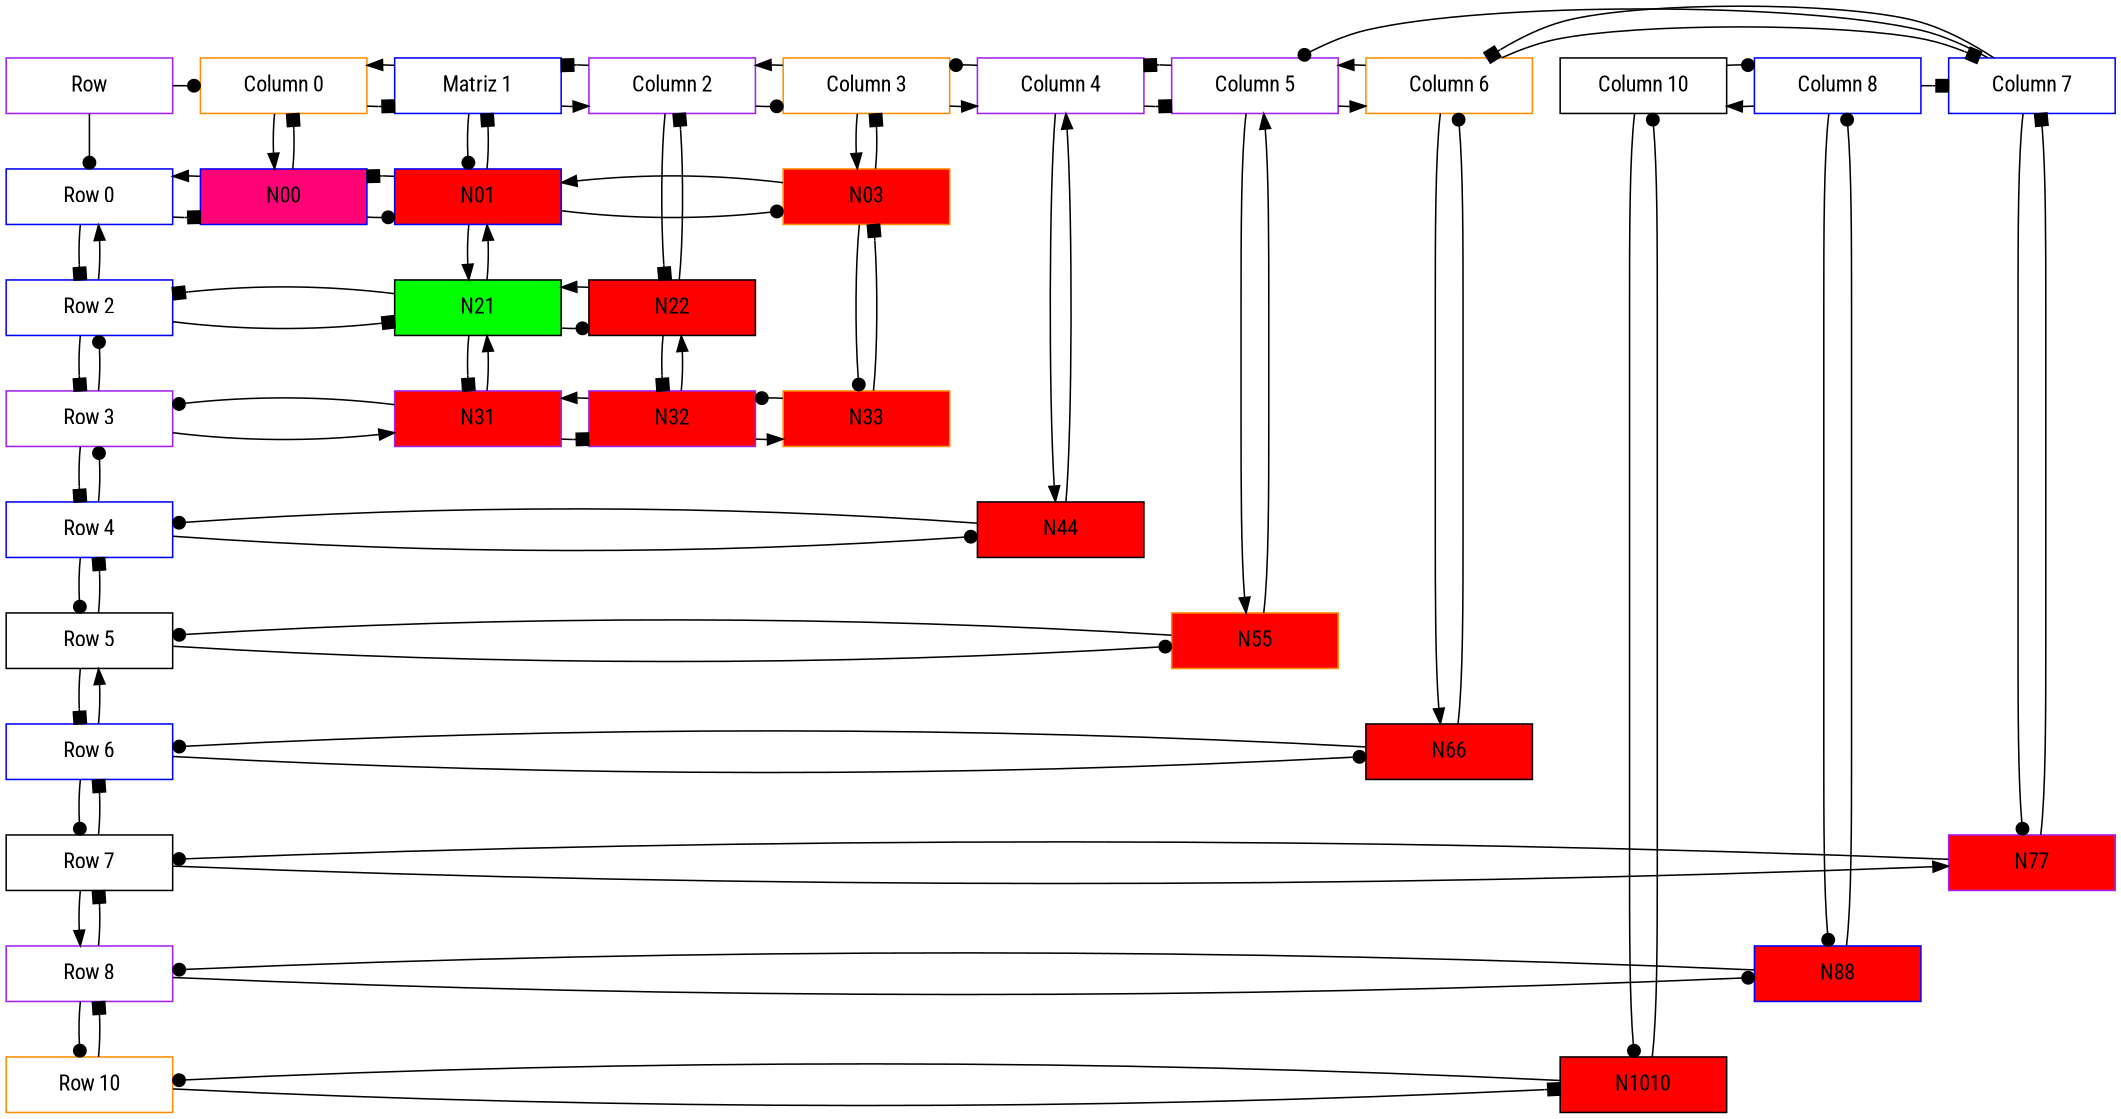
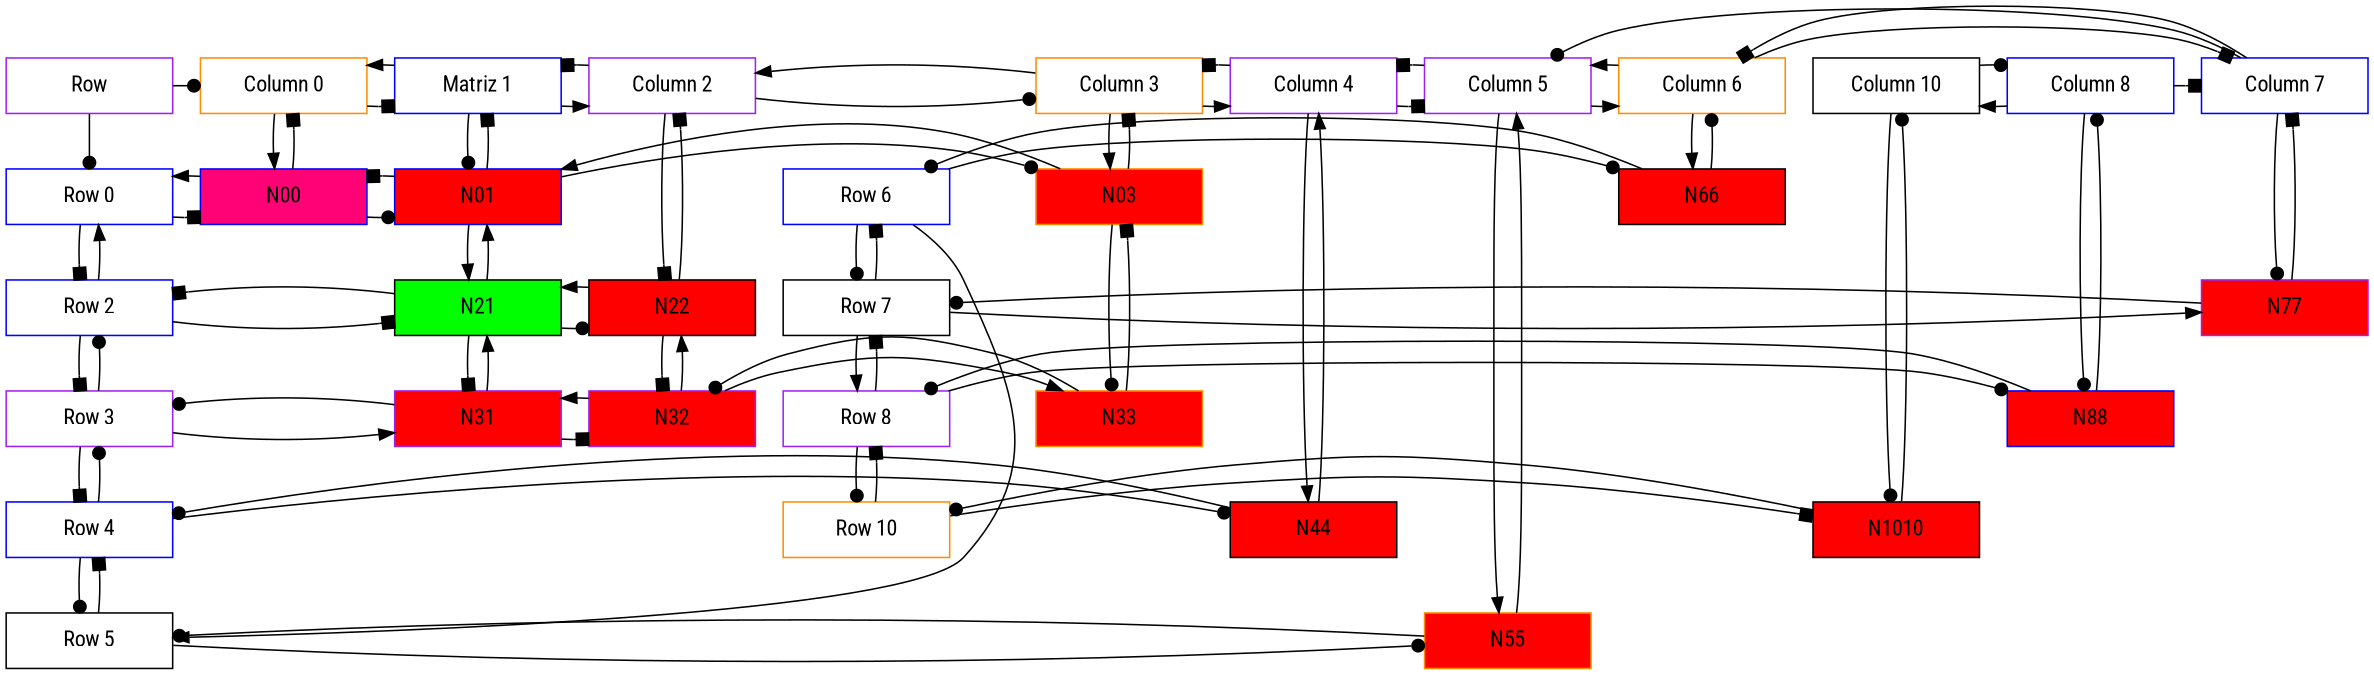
(970, 65) -> (1224, 65)
(79, 689) -> none
